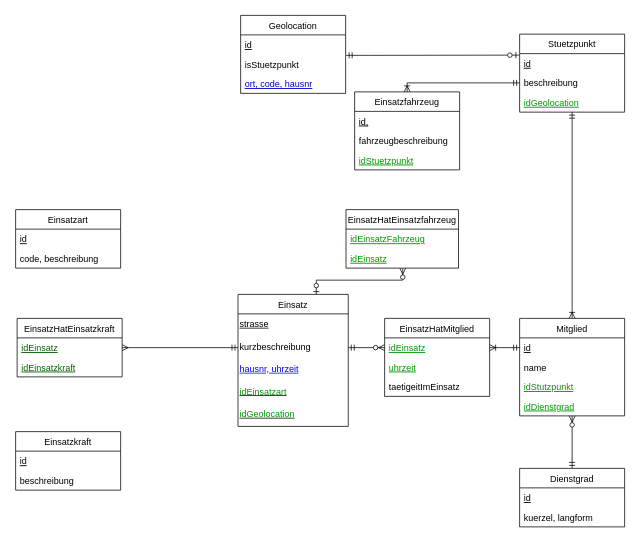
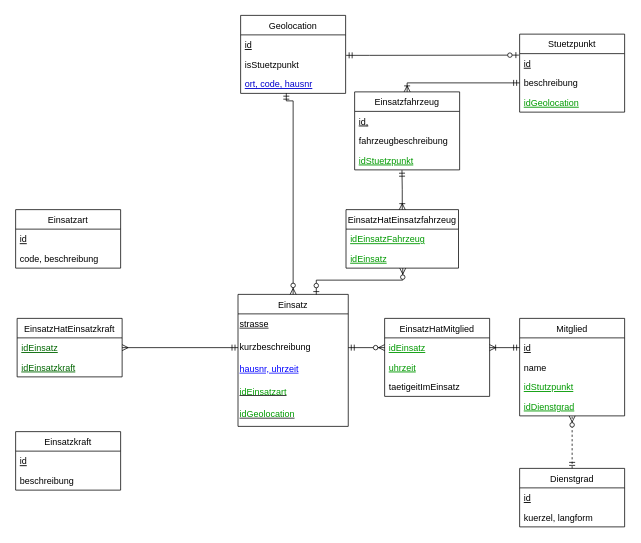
none -> (402, 189)
none -> (293, 190)
(572, 214) -> none
(572, 442) -> (572, 442)
